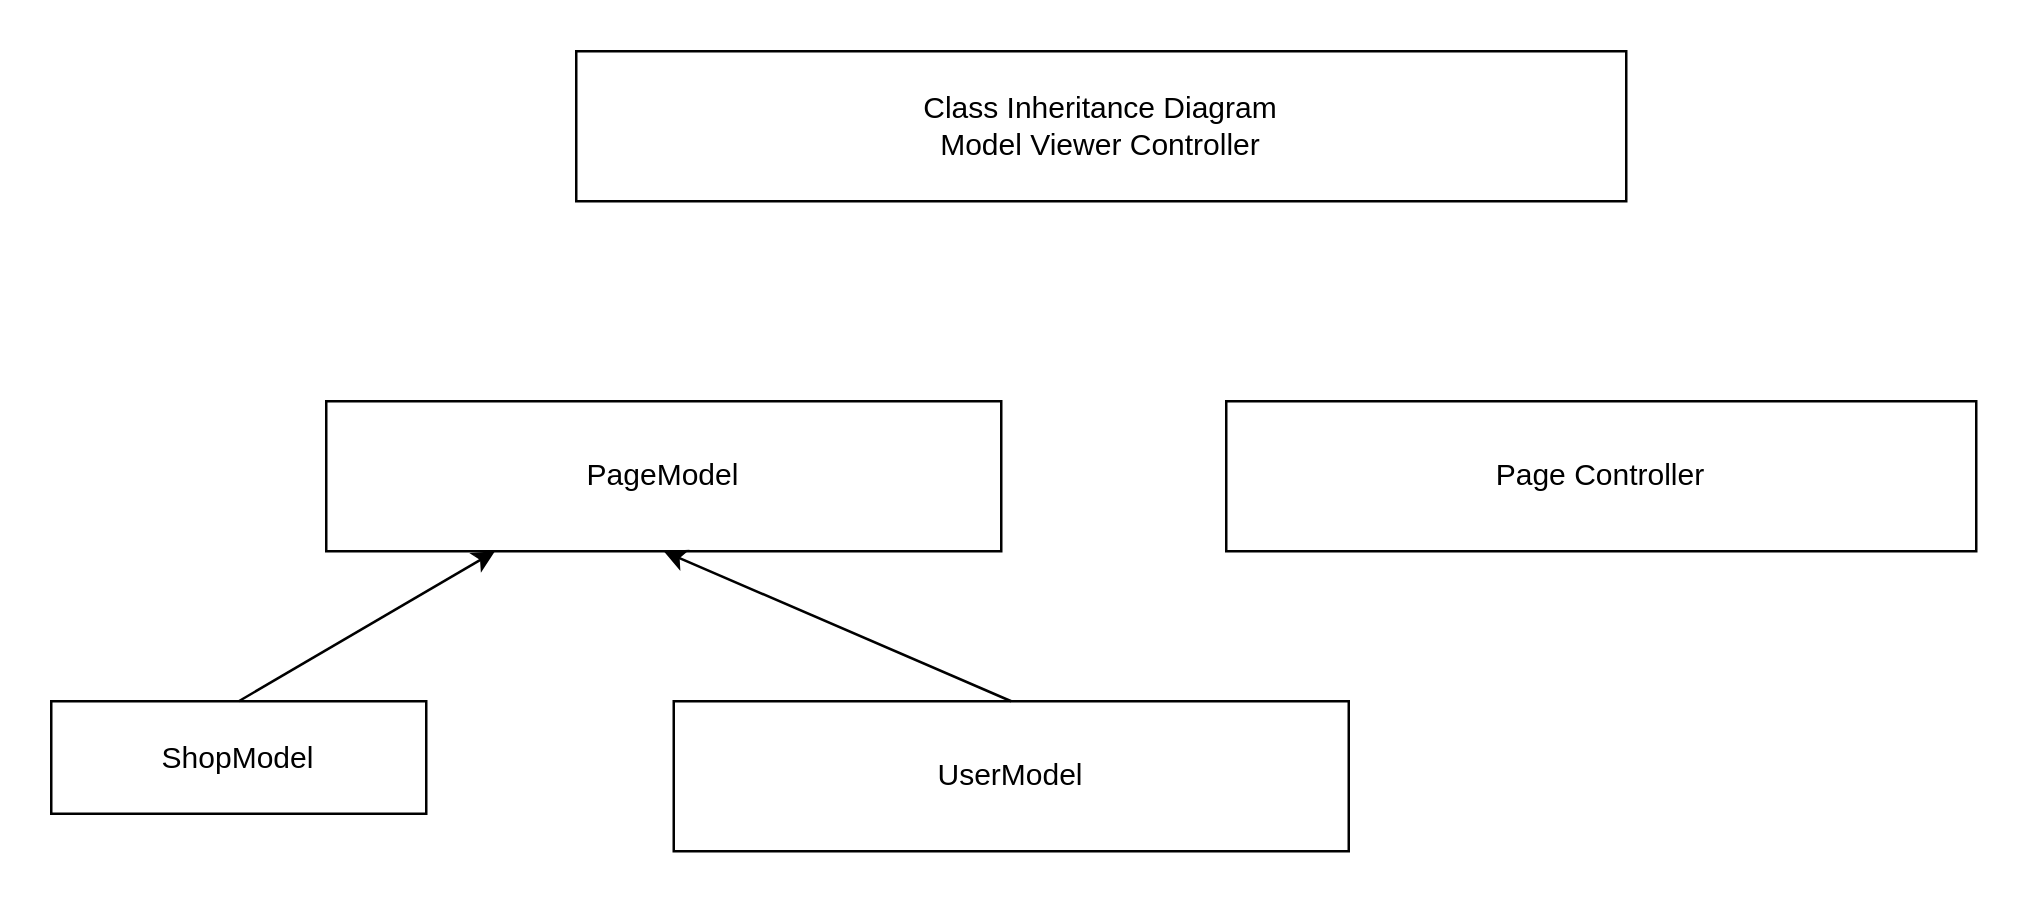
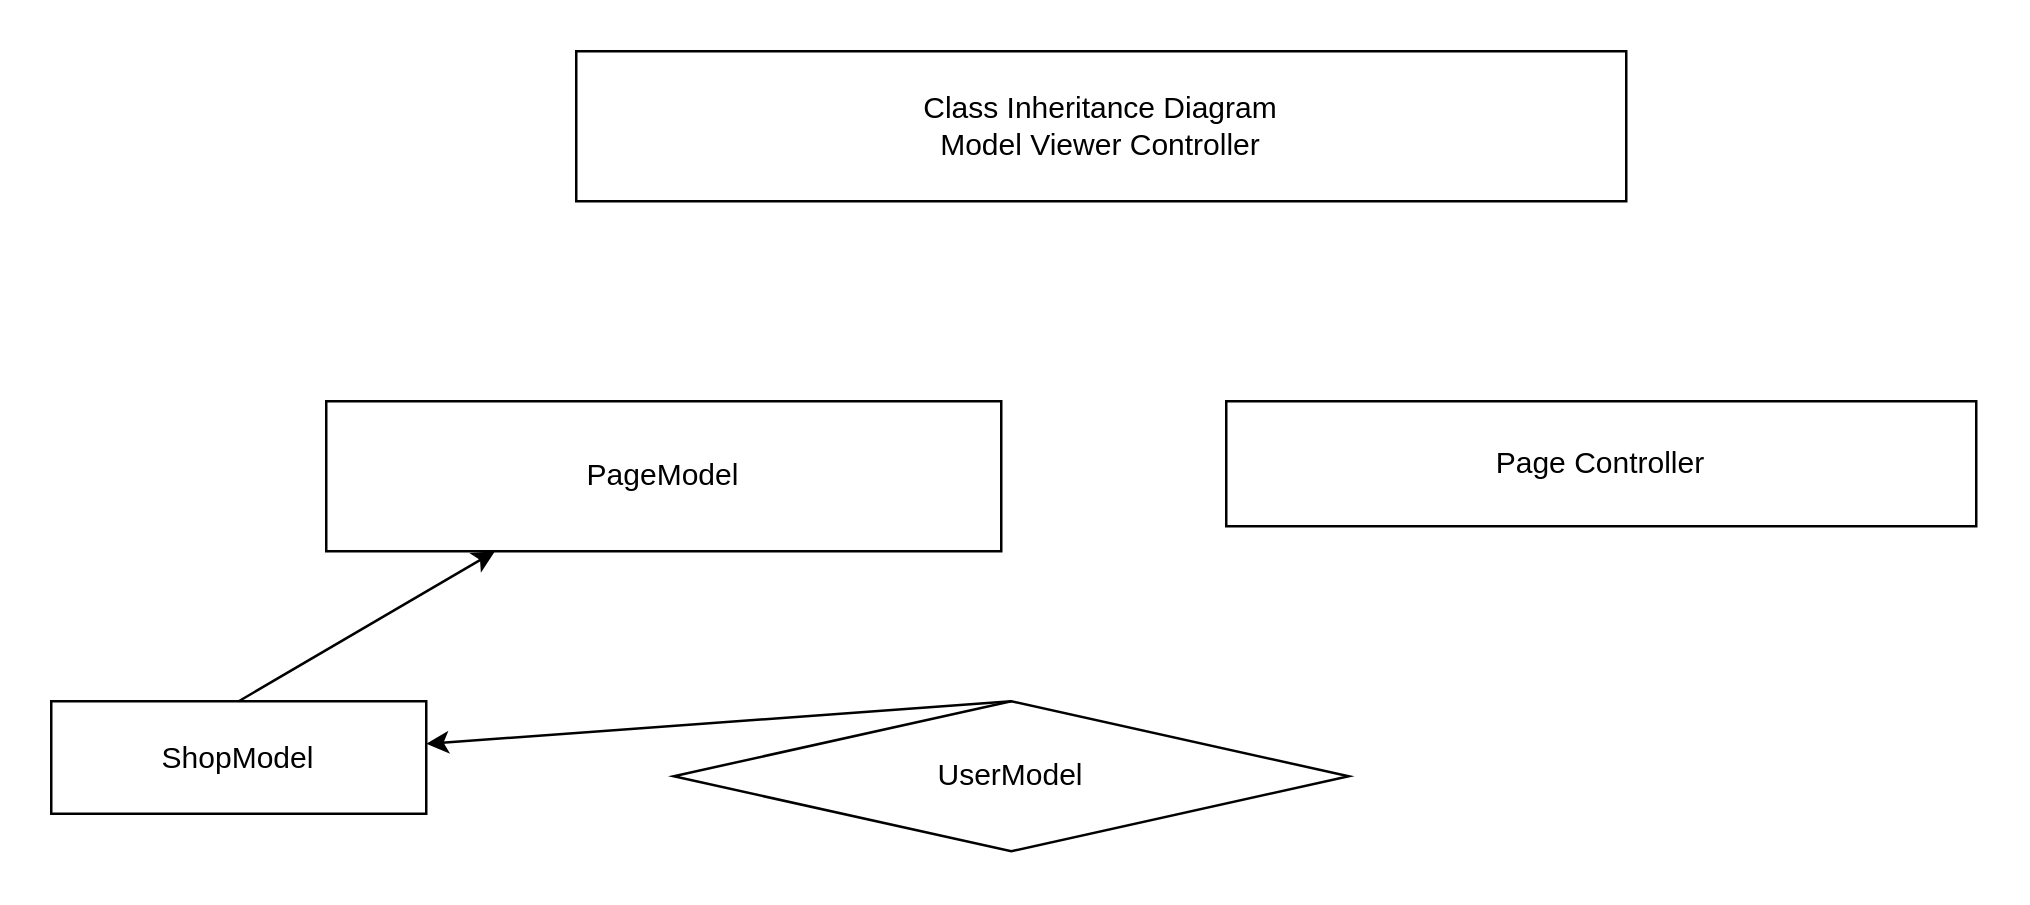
(1601, 476) -> (1601, 464)
(845, 629) -> (727, 722)
(1011, 776) -> (1011, 776)
